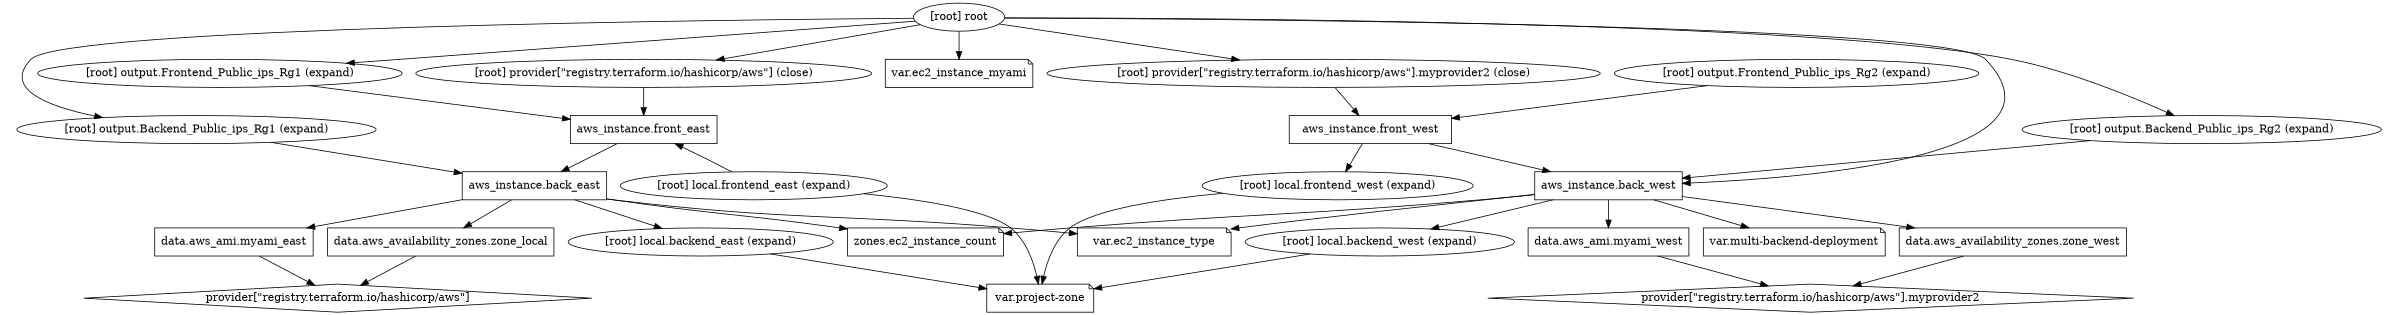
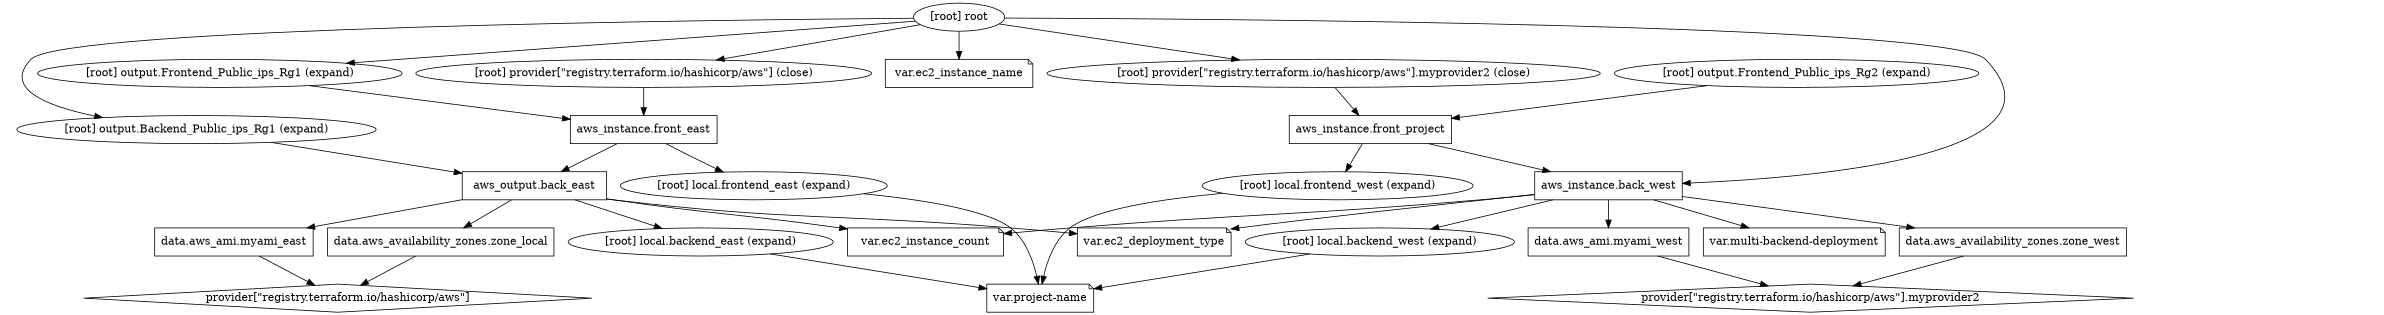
(959, 73) -> (959, 73)
(1370, 130) -> (1370, 130)
(2202, 130) -> none
(707, 159) -> (691, 156)
(534, 186) -> (534, 186)
(926, 242) -> (926, 242)
(1154, 242) -> (1154, 242)
(1040, 298) -> (1040, 298)
